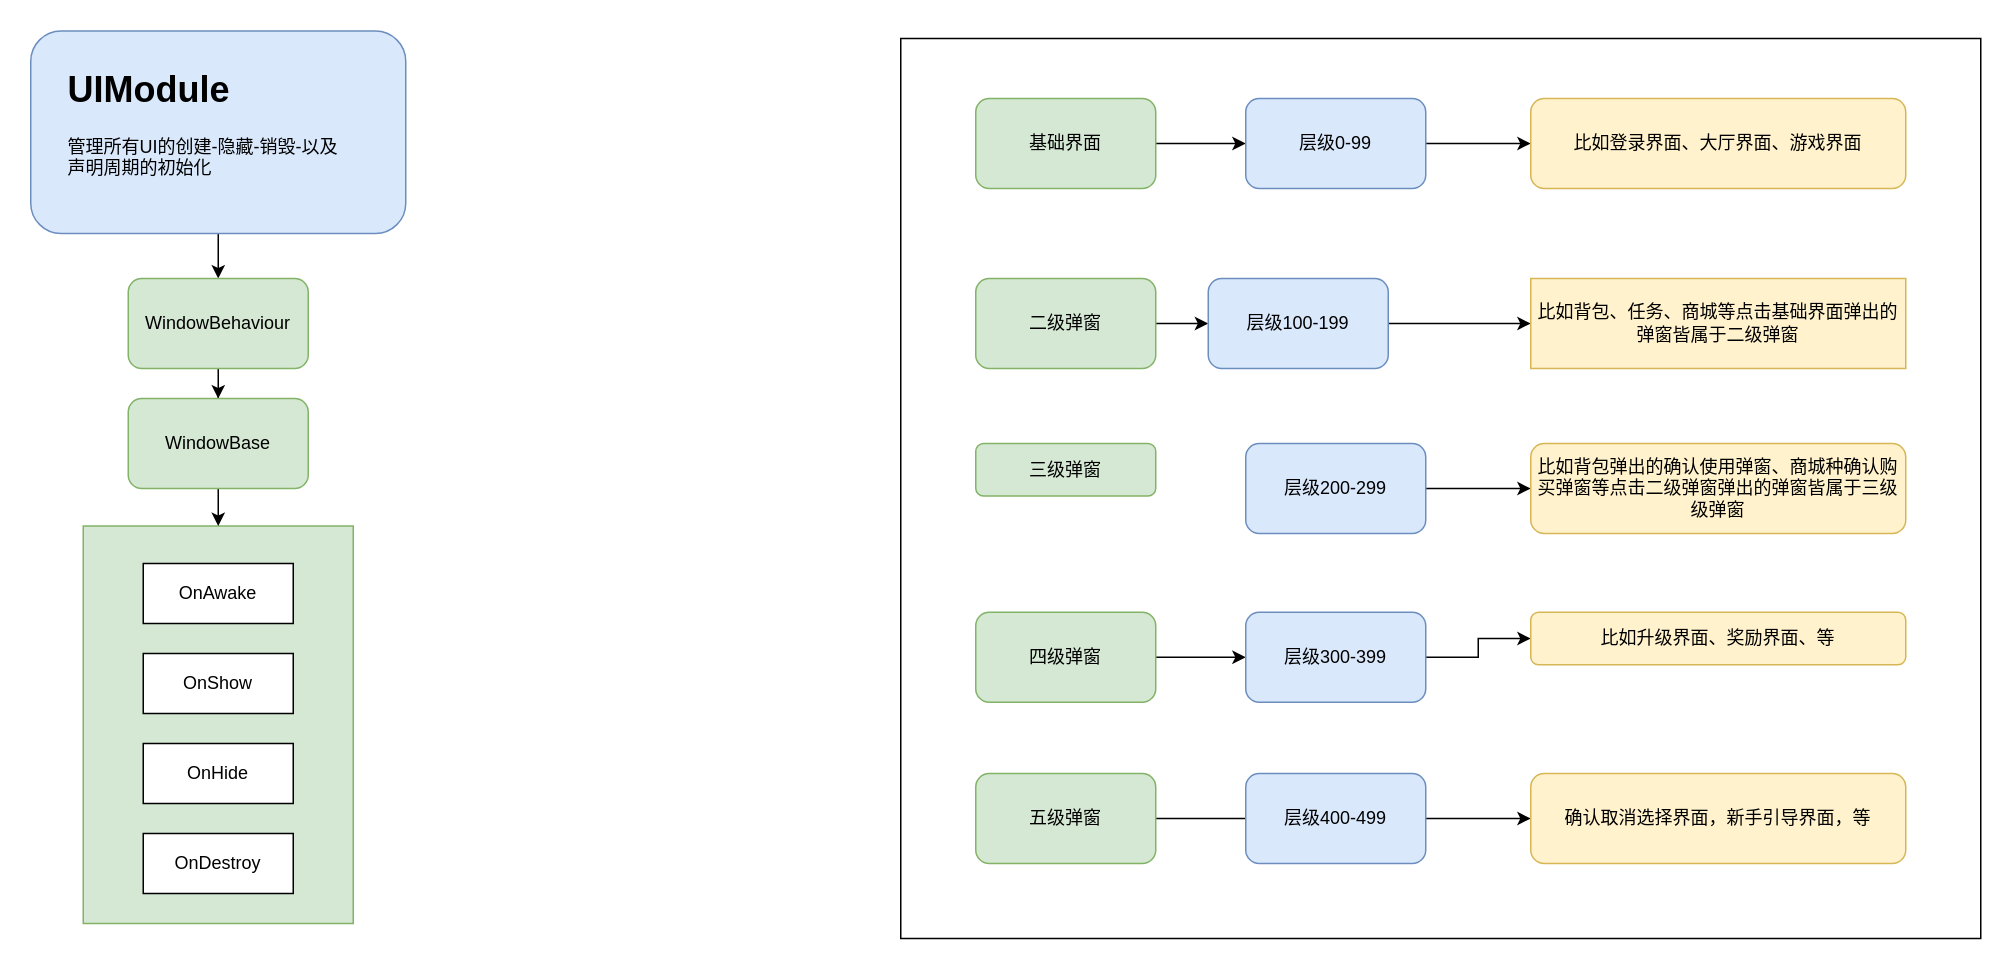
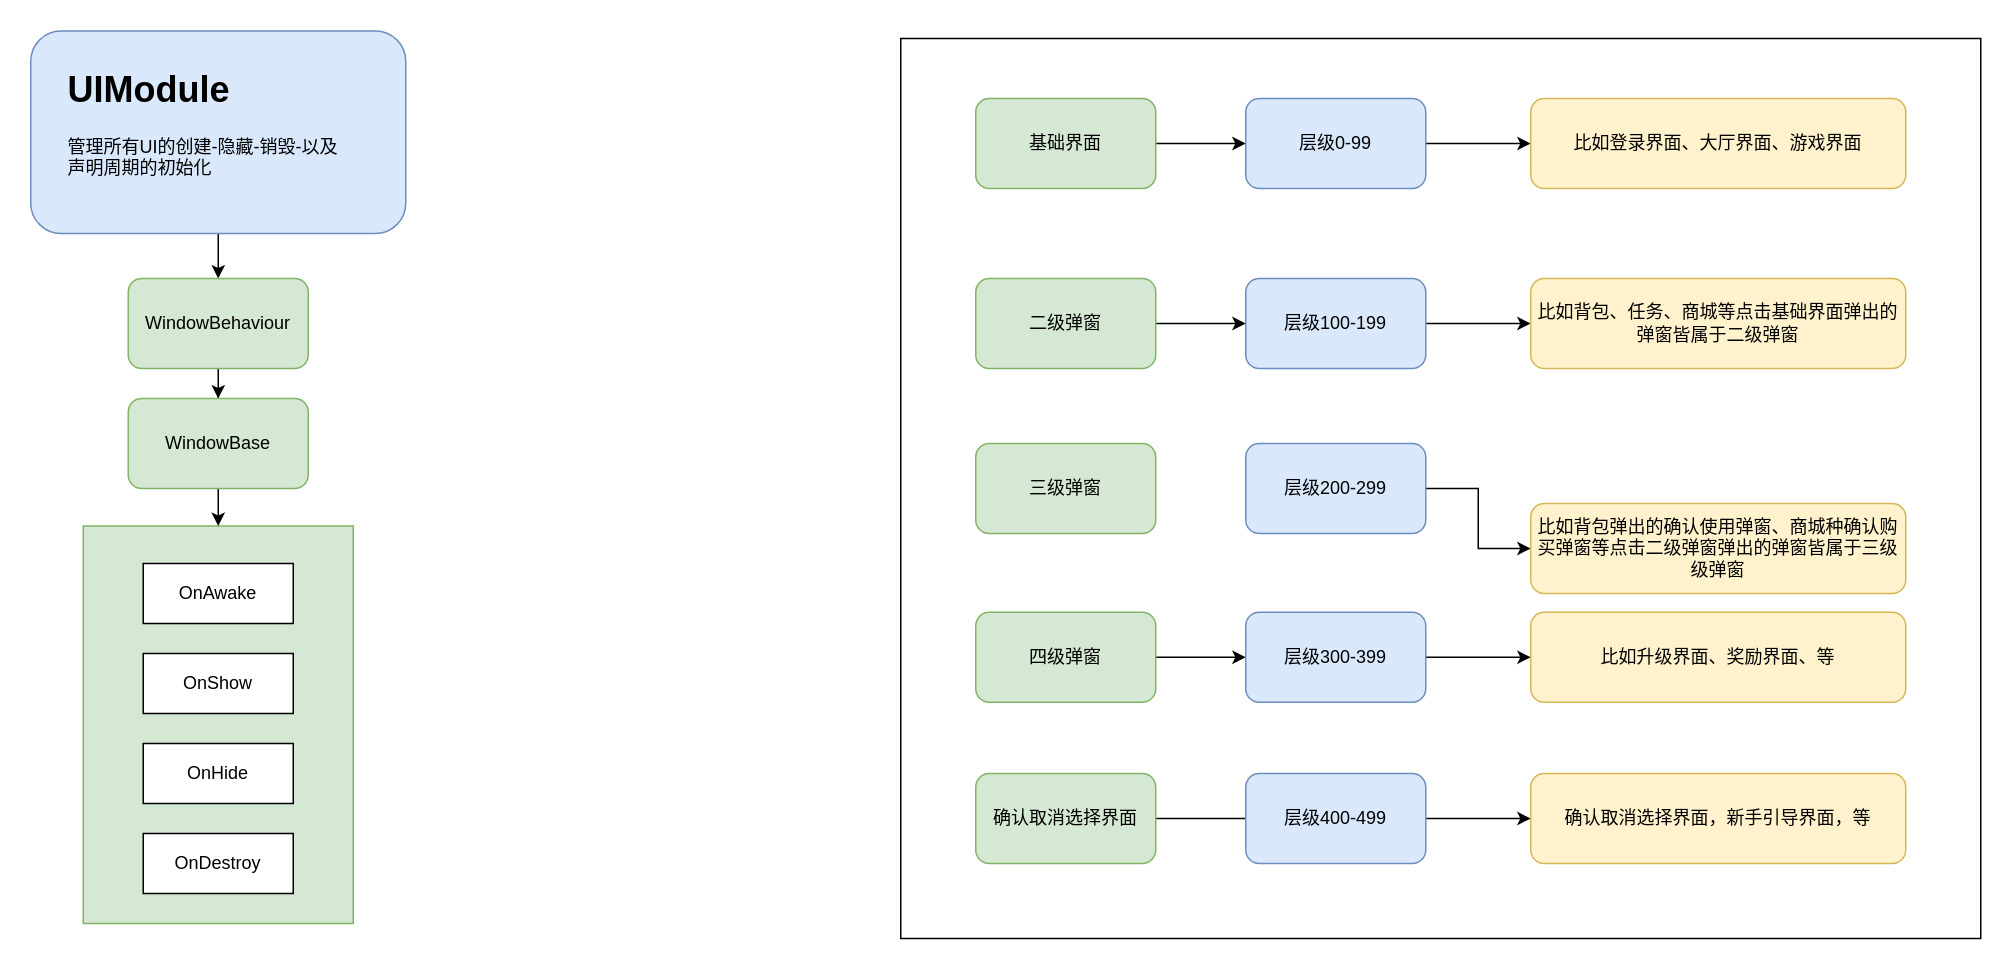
(1298, 323) -> (1336, 323)
(1718, 323) -> (1718, 323)
(1066, 470) -> (1066, 488)
(1718, 488) -> (1718, 548)
(1718, 638) -> (1718, 657)
(1066, 818) -> (1066, 818)
